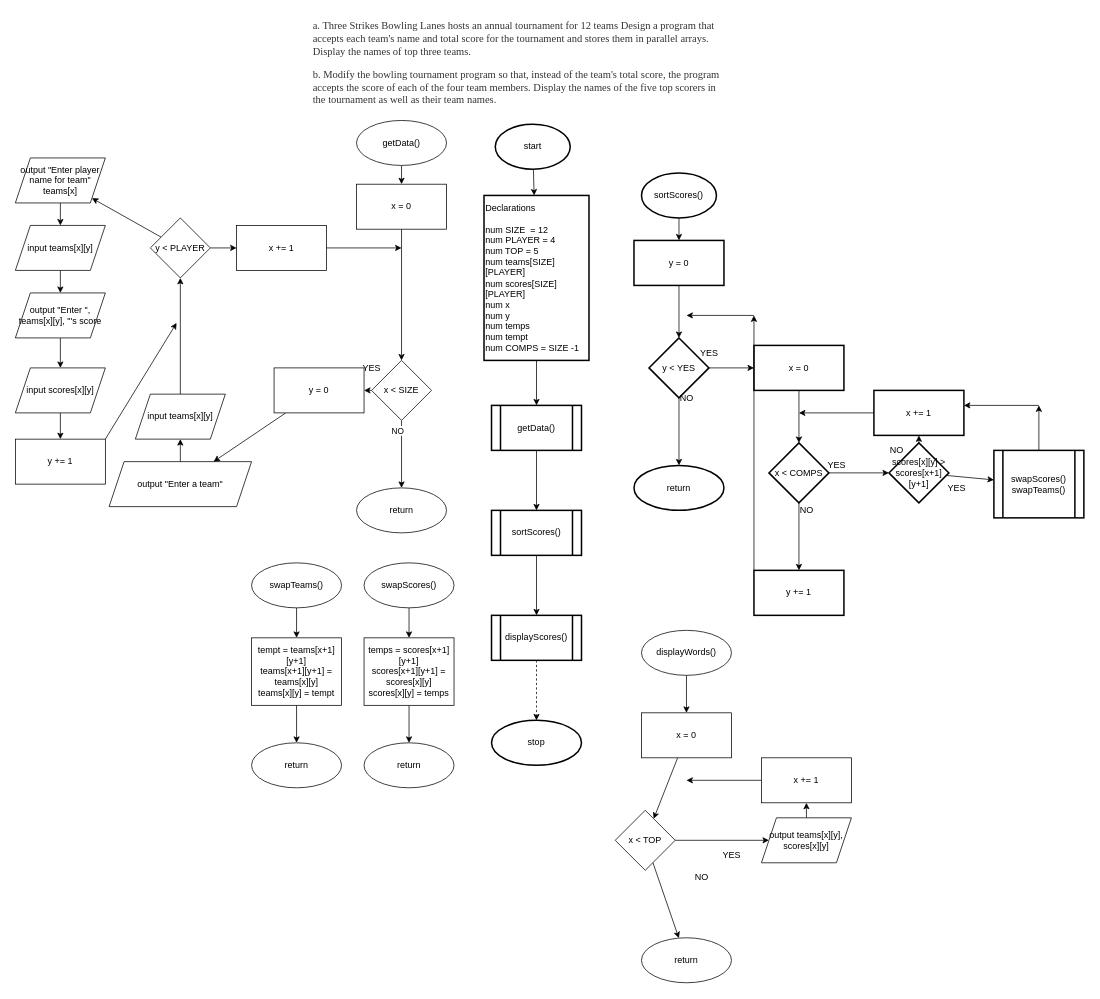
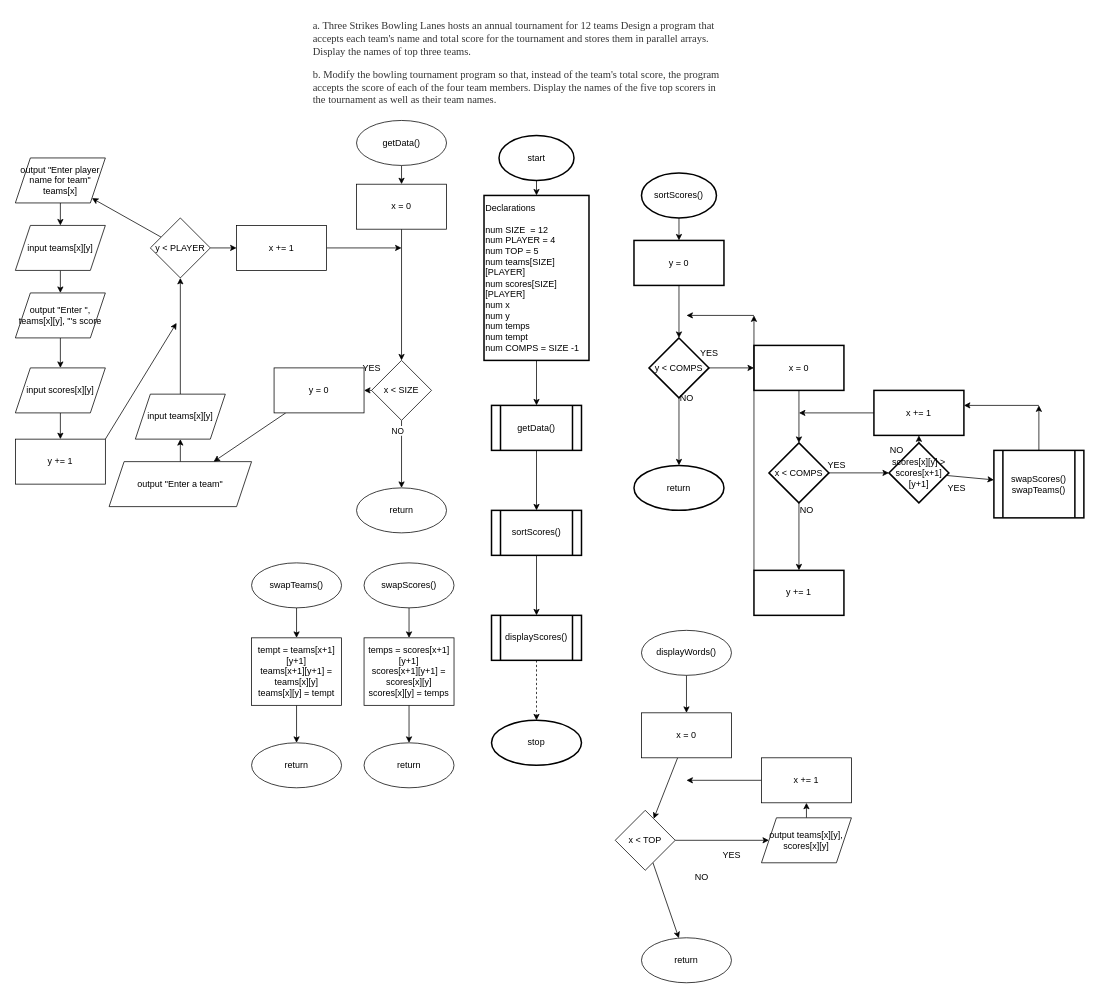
(533, 147) -> (537, 158)
(679, 368) -> (679, 368)
